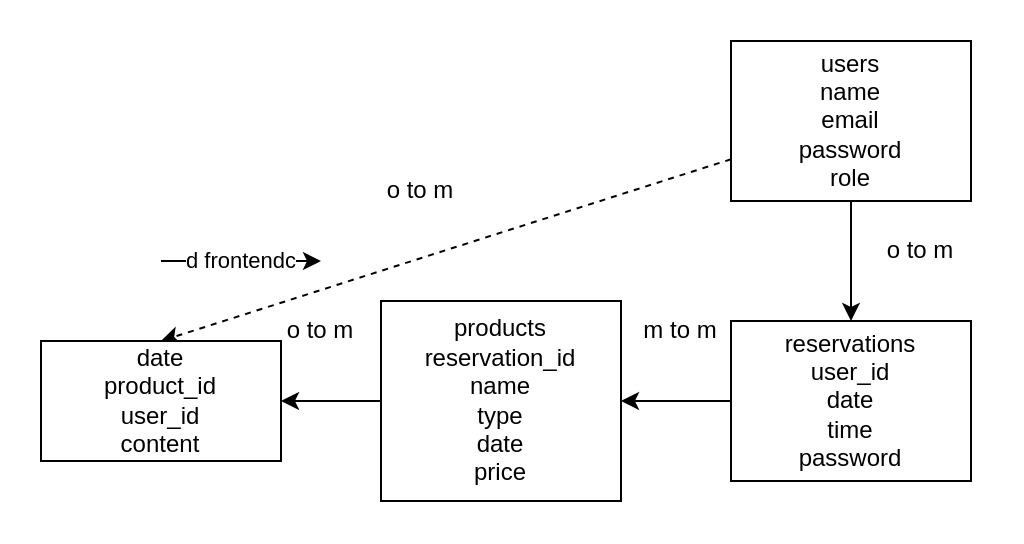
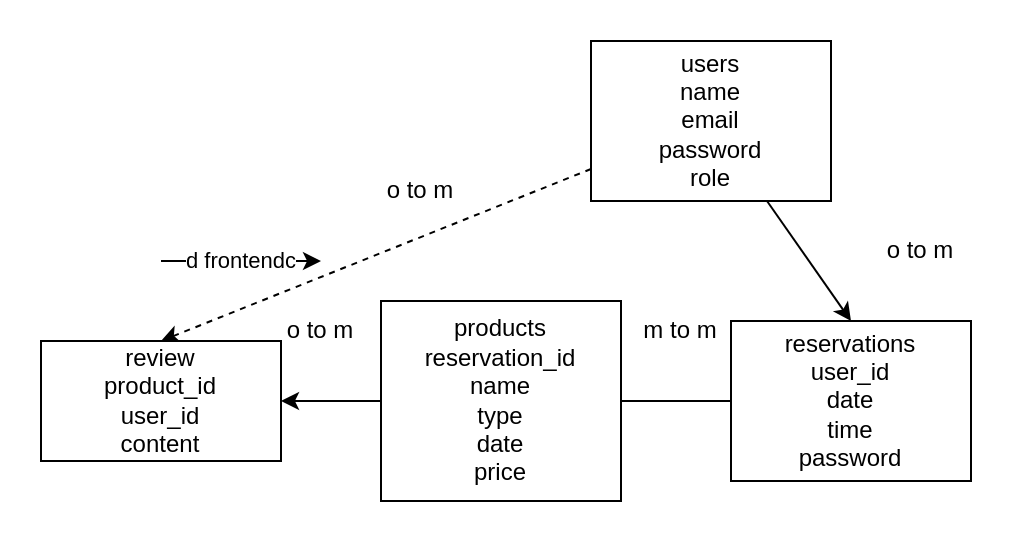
(851, 121) -> (711, 121)
(161, 401) -> (161, 401)
(636, 401) -> (630, 401)
